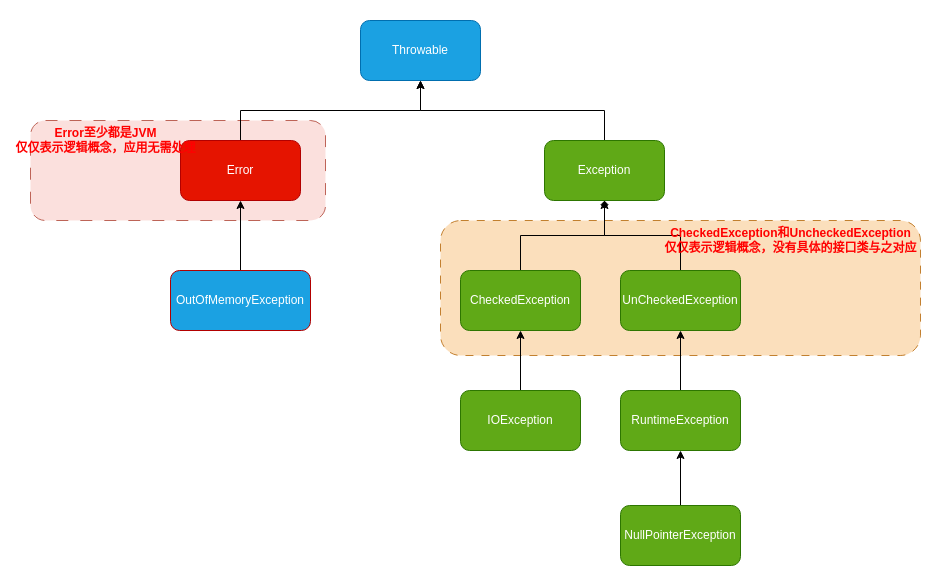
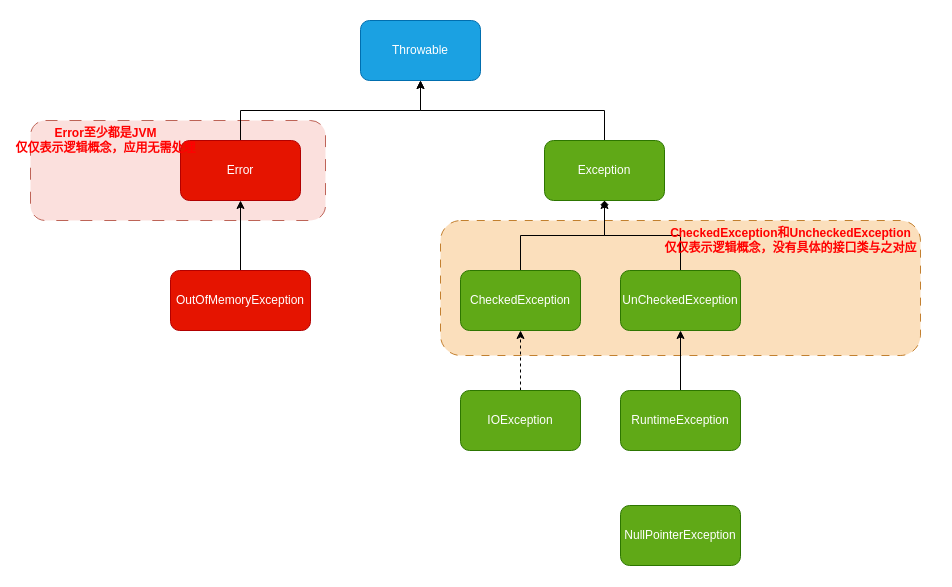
(241, 301) -> (241, 301)
(521, 363) -> (521, 363)
(681, 481) -> none
